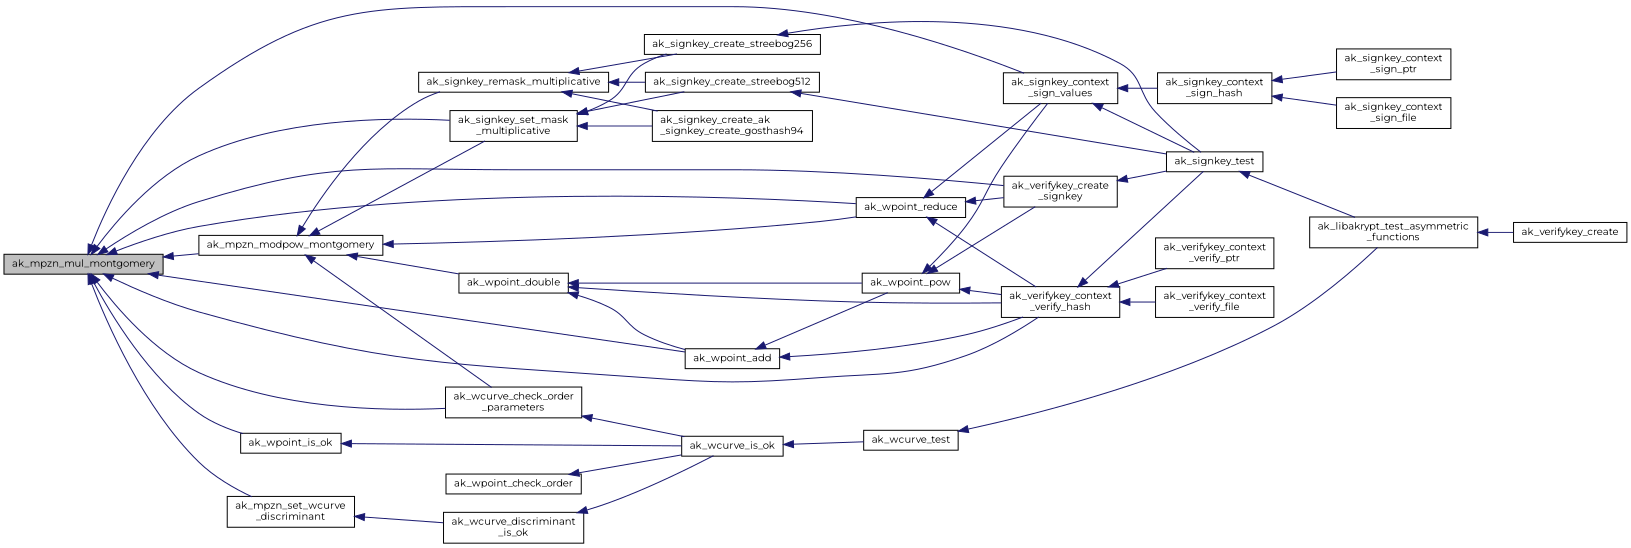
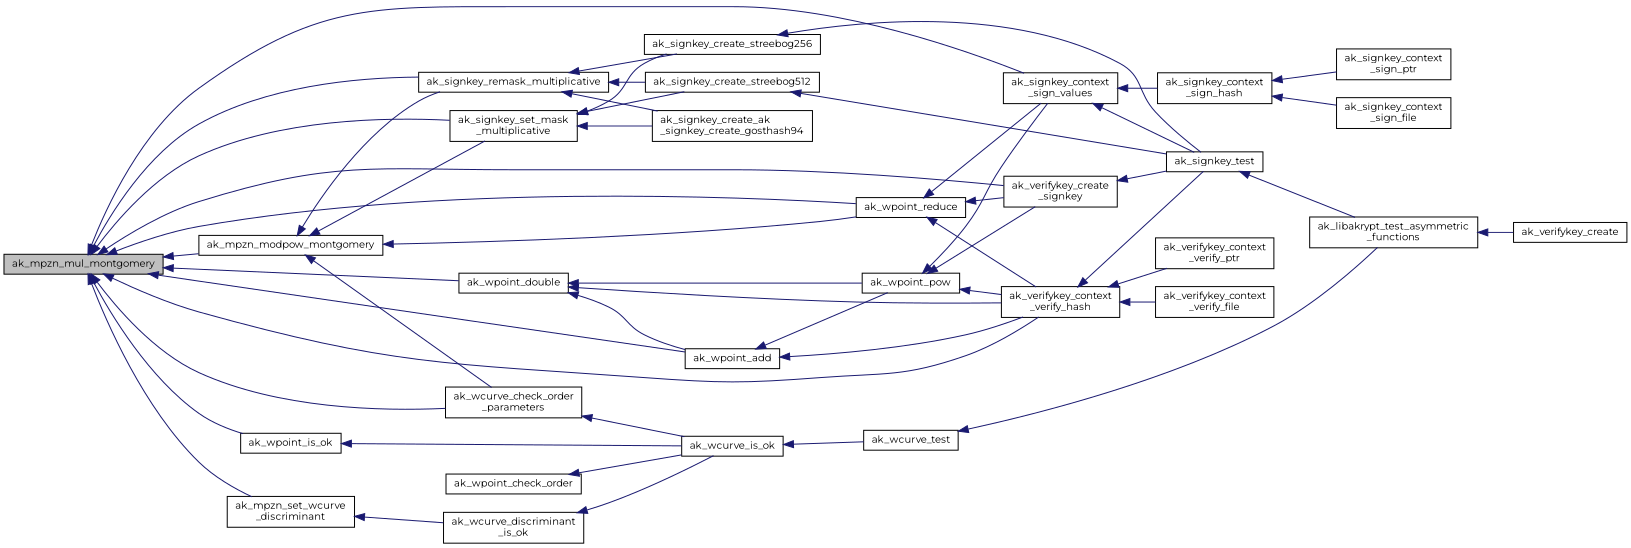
none -> (228, 110)
(408, 265) -> (316, 274)
